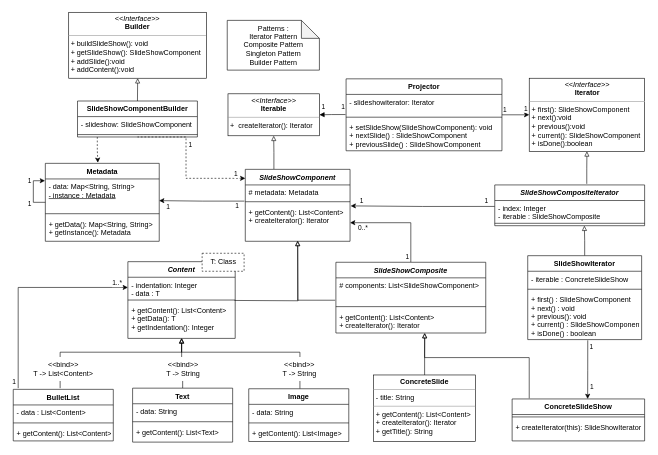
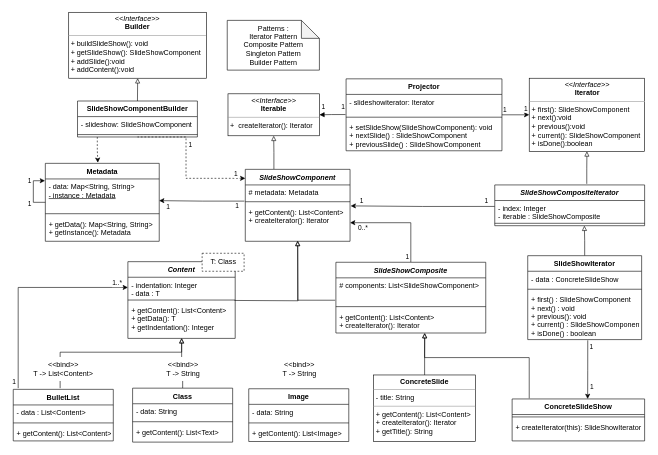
(584, 280) -> (578, 280)
(244, 353) -> none
(182, 397) -> (182, 397)
